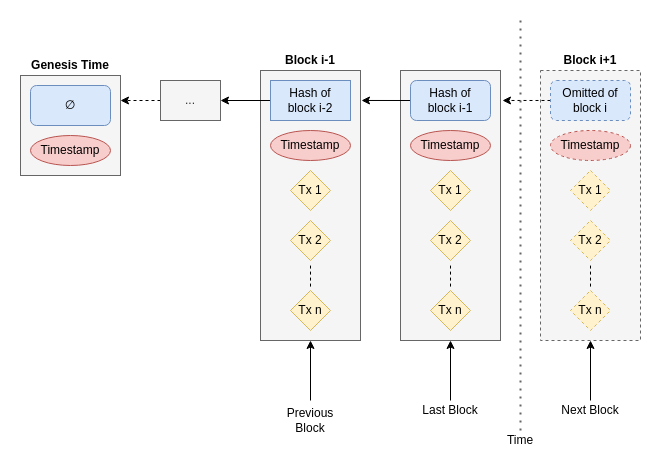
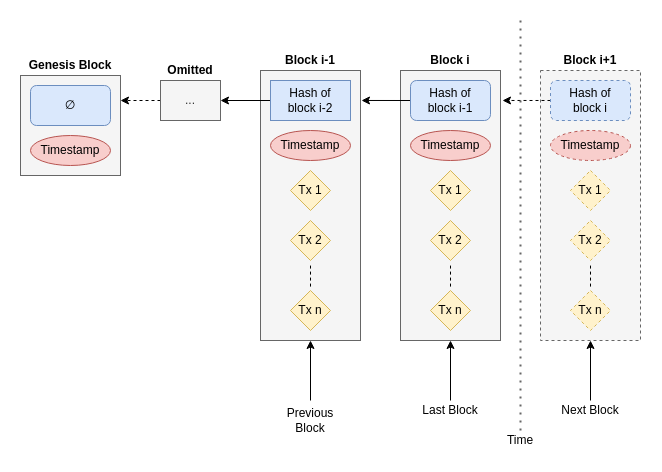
none -> (451, 61)
(71, 66) -> (71, 66)
none -> (191, 71)
(591, 101) -> (591, 101)
